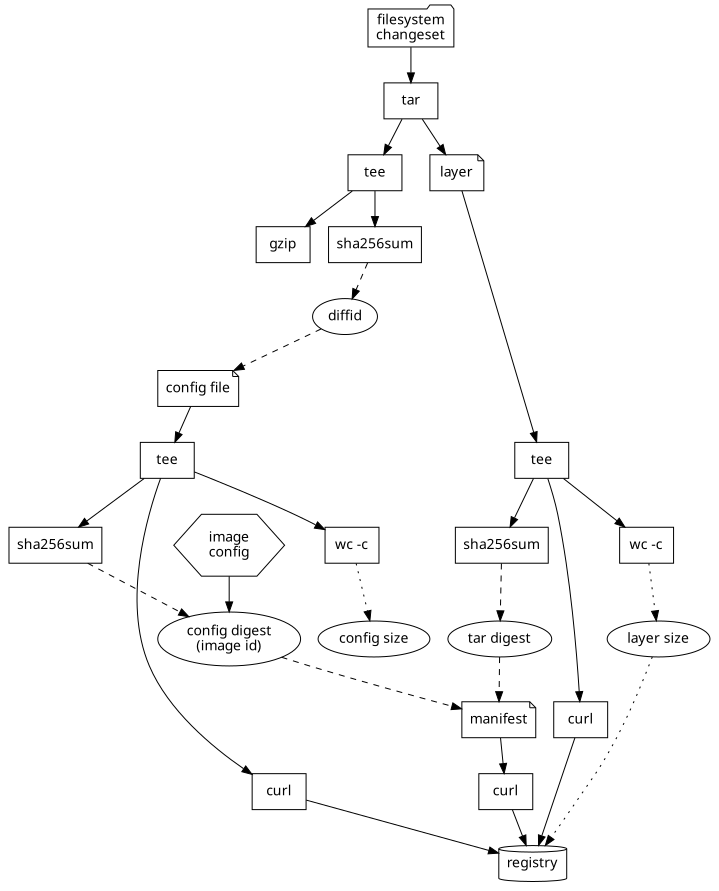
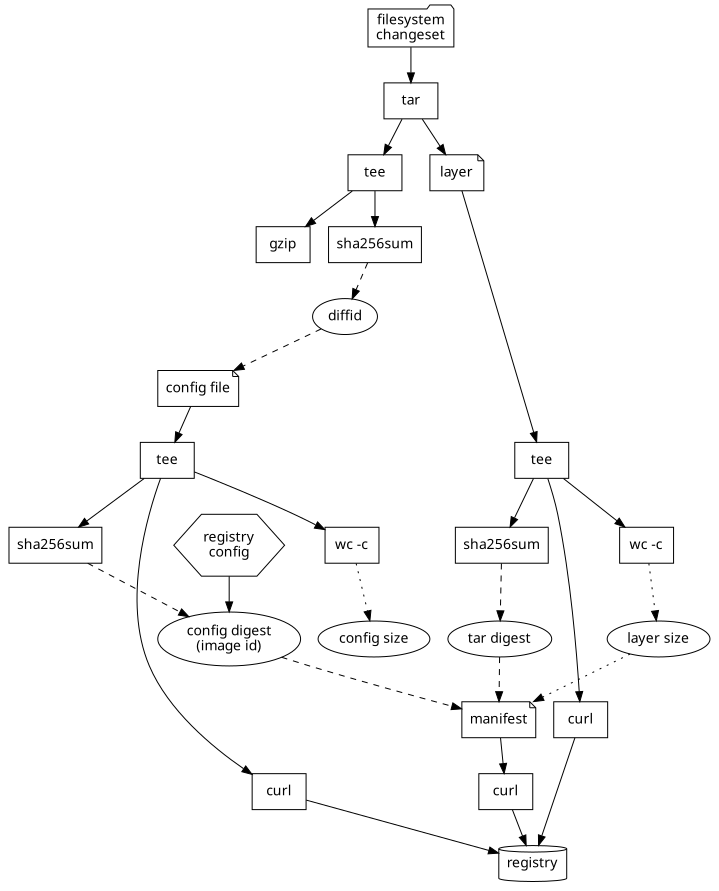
(229, 545) -> (229, 545)
(609, 751) -> (586, 676)
